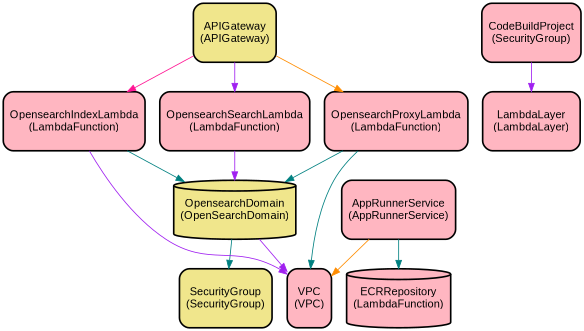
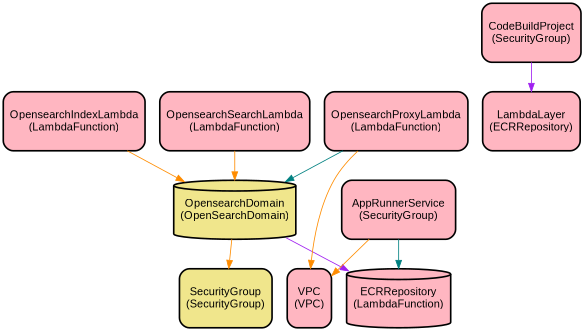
(235, 33) -> none
(531, 121) -> (531, 121)
(235, 161) -> (235, 161)
(152, 164) -> (152, 164)
(324, 201) -> (324, 201)
(399, 210) -> (399, 210)
(167, 240) -> none
(231, 250) -> (231, 250)
(270, 252) -> (318, 255)
